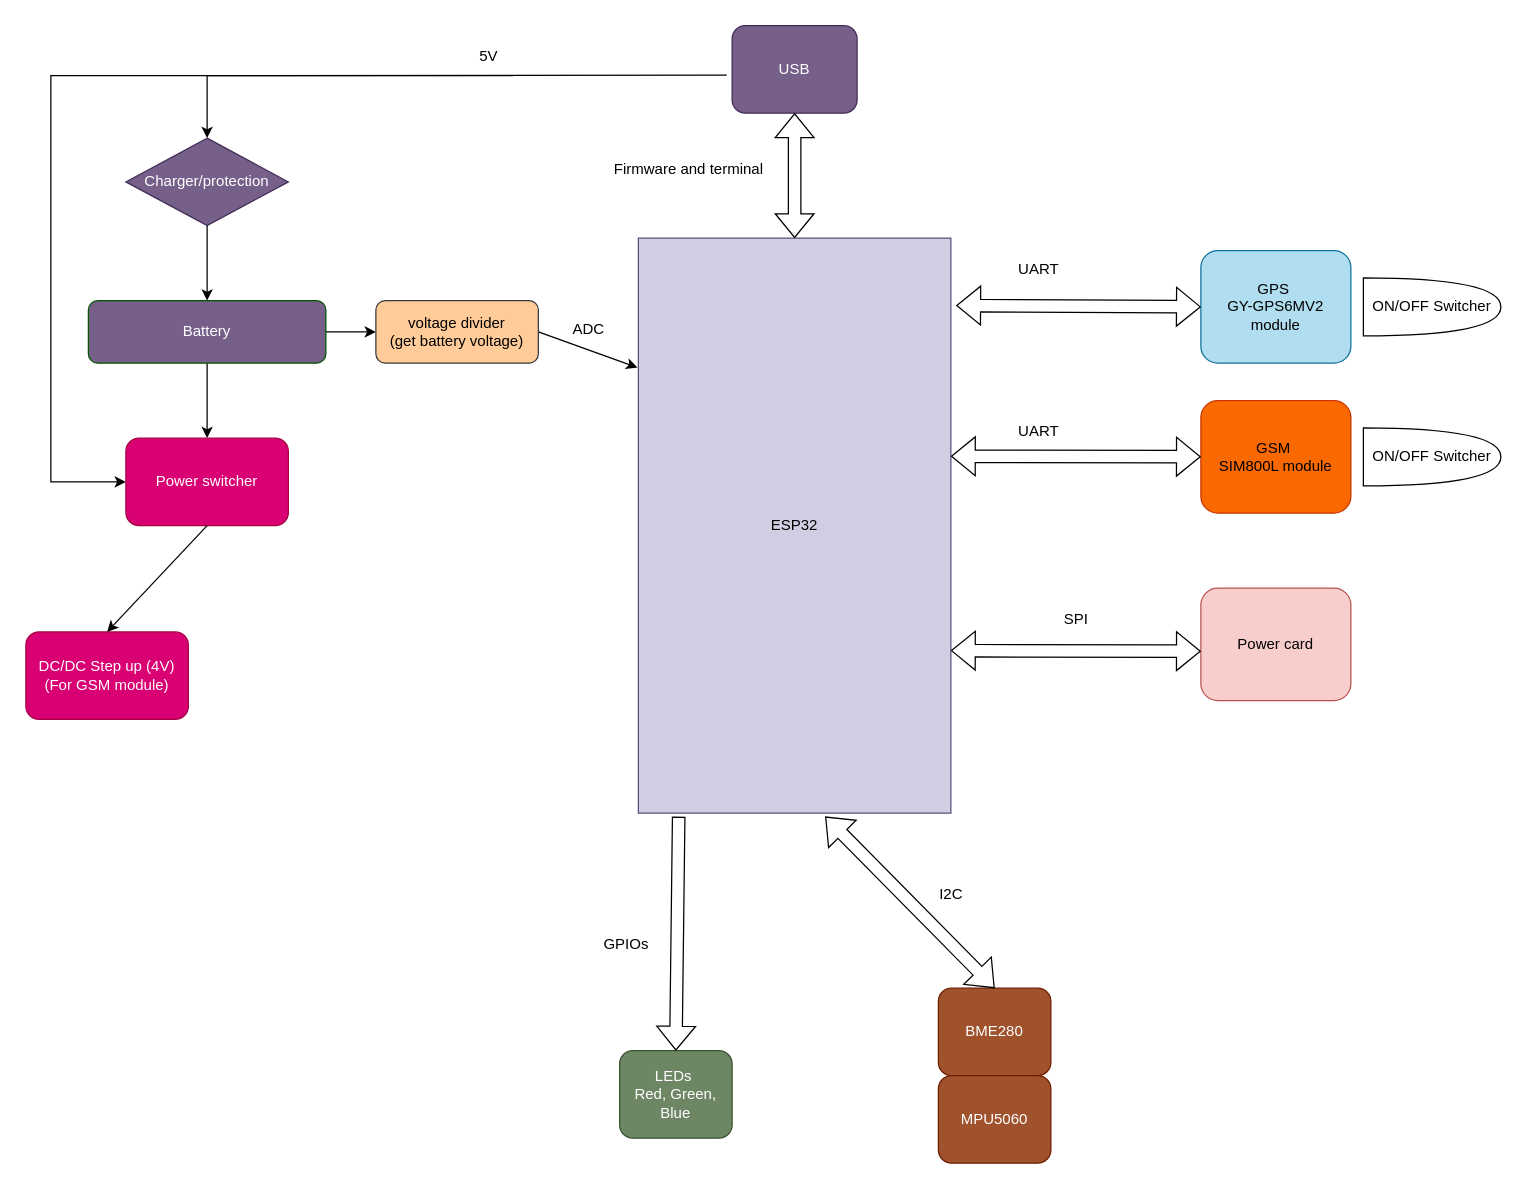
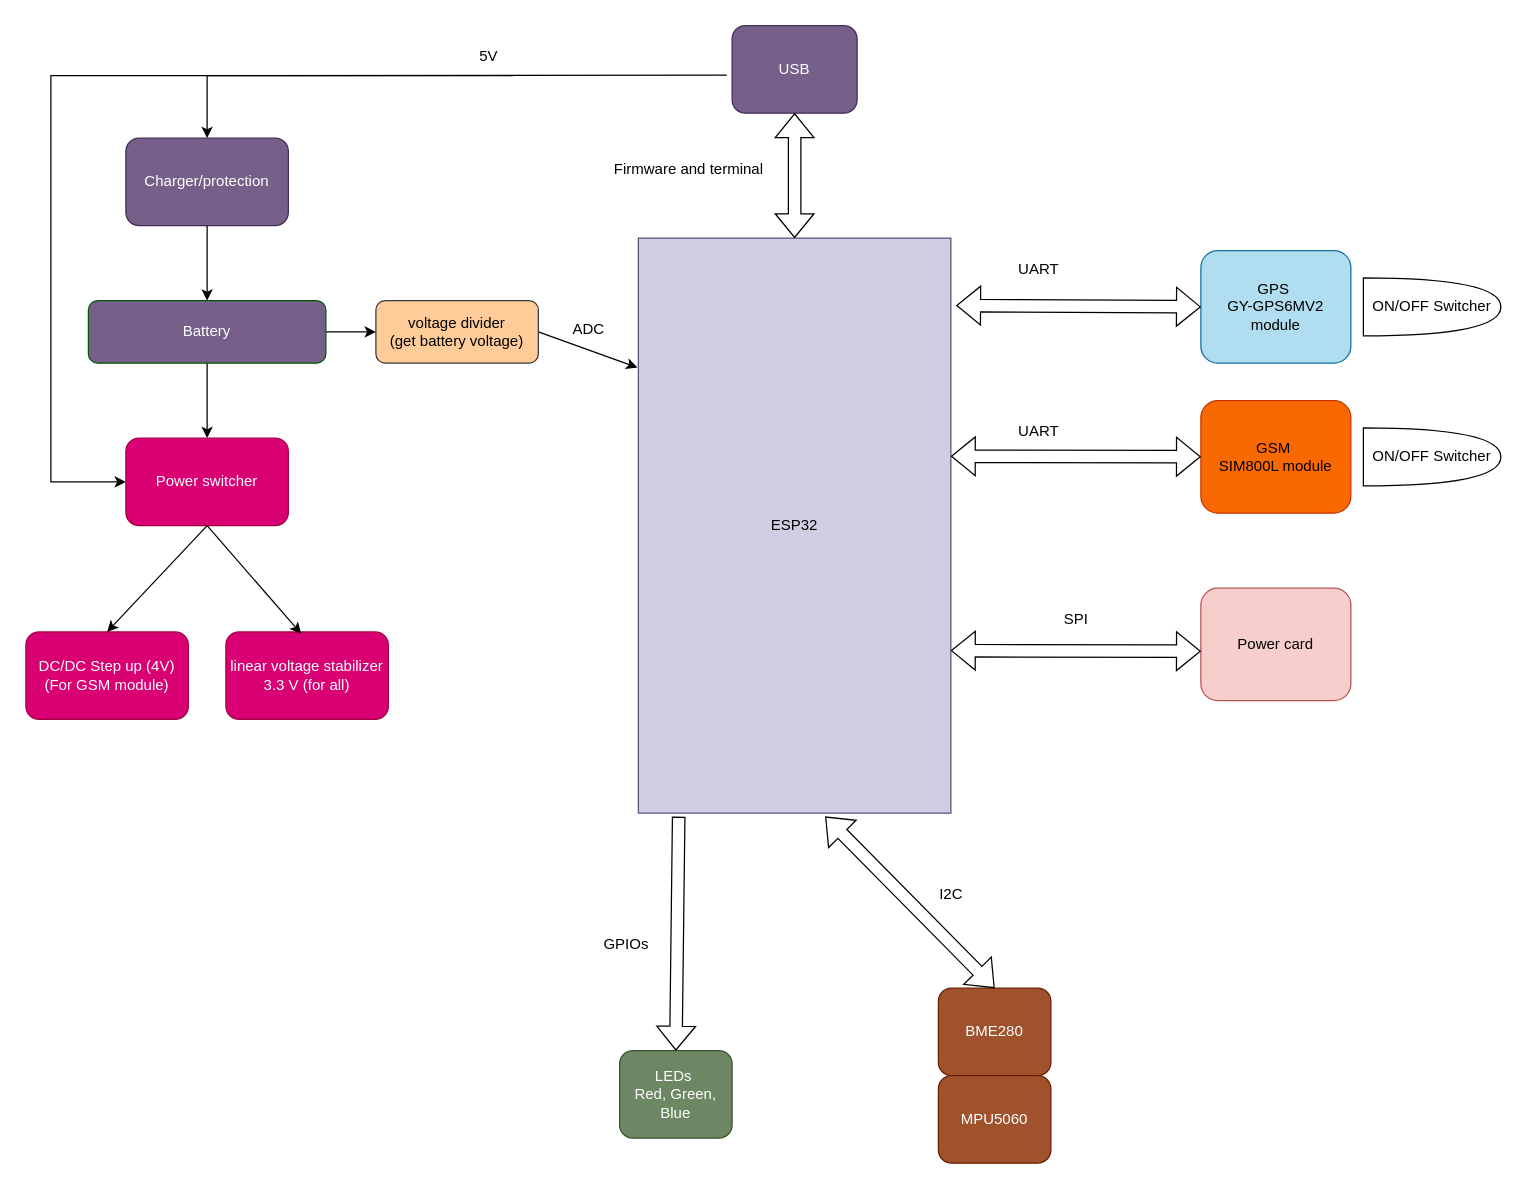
(207, 182) -> (207, 182)
none -> (252, 577)
none -> (307, 676)
